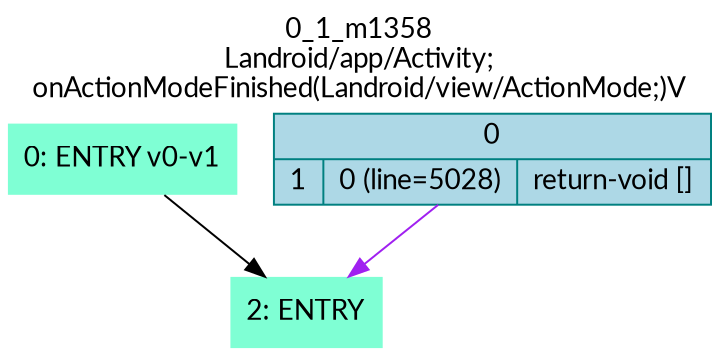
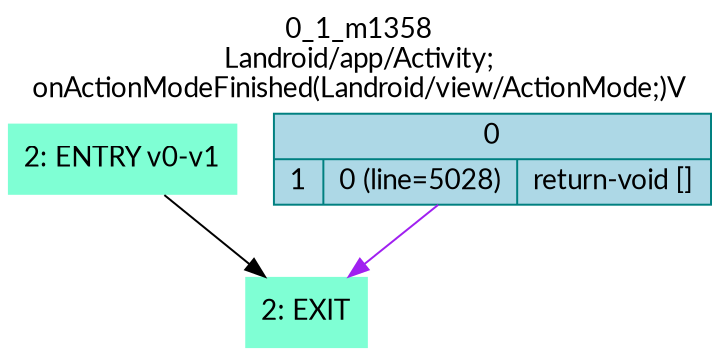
(123, 159) -> (123, 159)
(307, 312) -> (307, 312)
